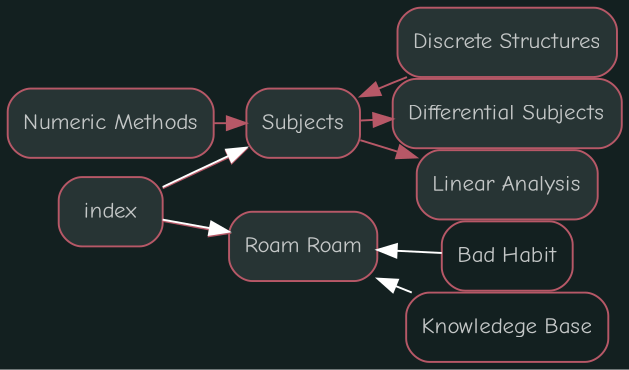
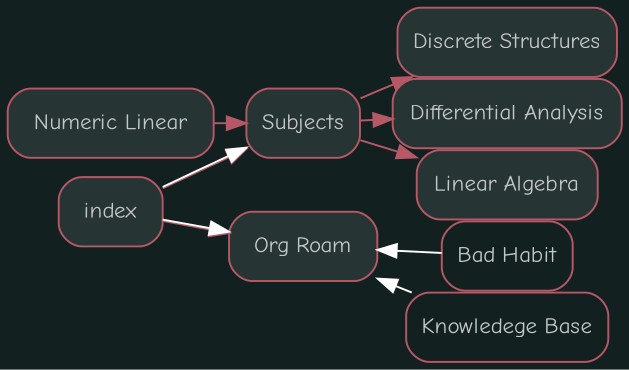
(393, 83) -> (377, 91)
(507, 114) -> (507, 114)
(111, 123) -> (111, 123)
(507, 185) -> (507, 185)
(303, 246) -> (303, 246)
